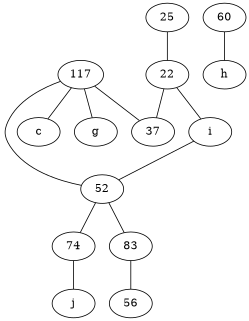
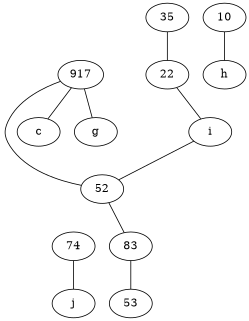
(167, 17) -> (167, 17)
(225, 17) -> (225, 17)
(81, 75) -> (81, 75)
(153, 132) -> none
(88, 218) -> none
(131, 303) -> (131, 303)
